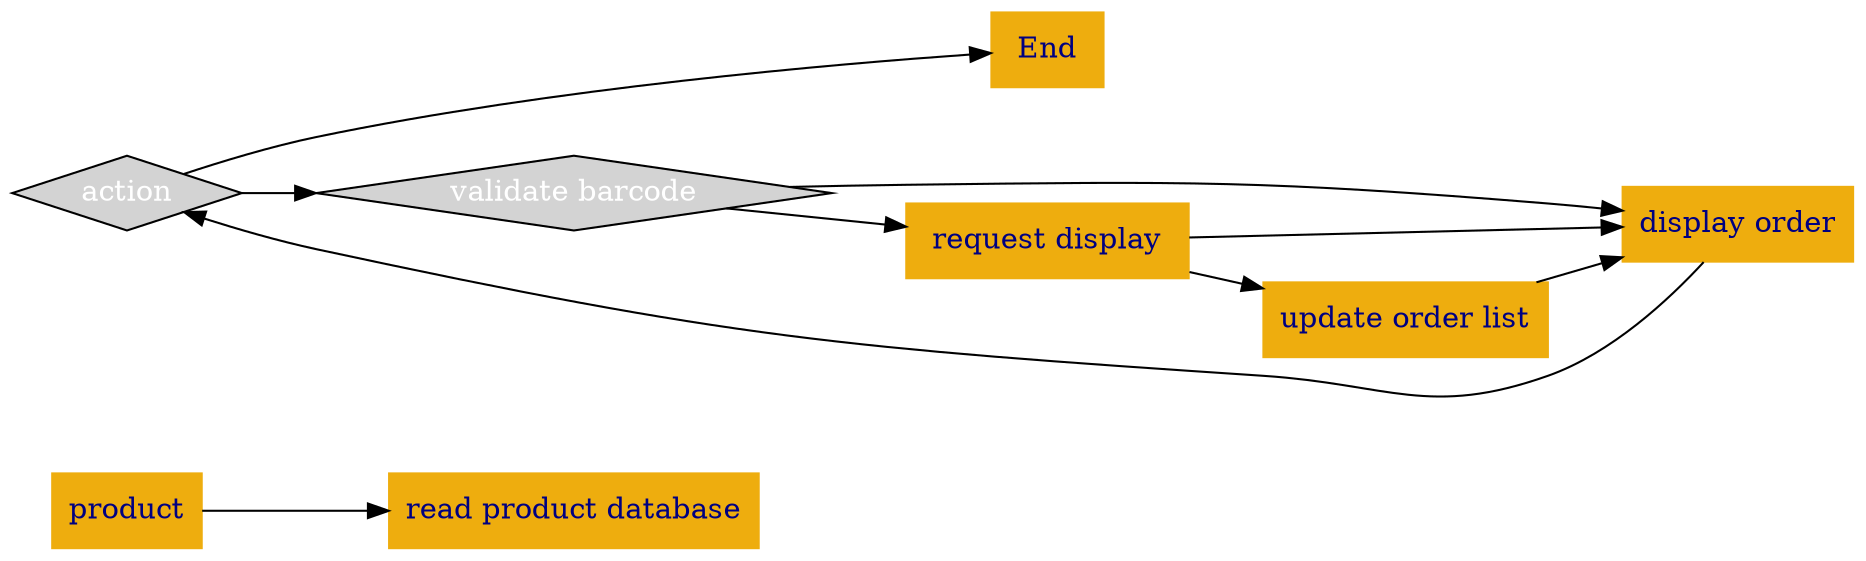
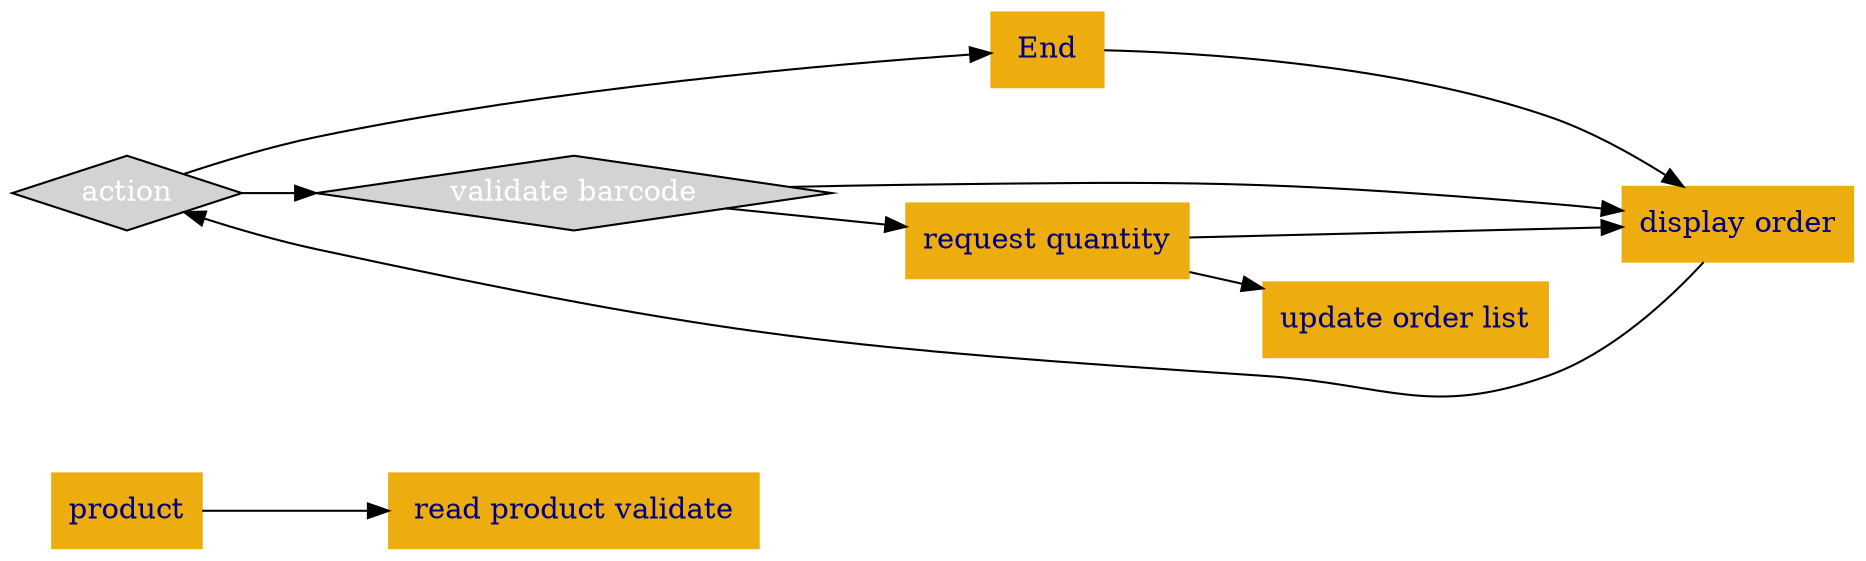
(1047, 241) -> (1047, 241)
(1569, 273) -> (1393, 78)
(574, 511) -> (574, 511)
